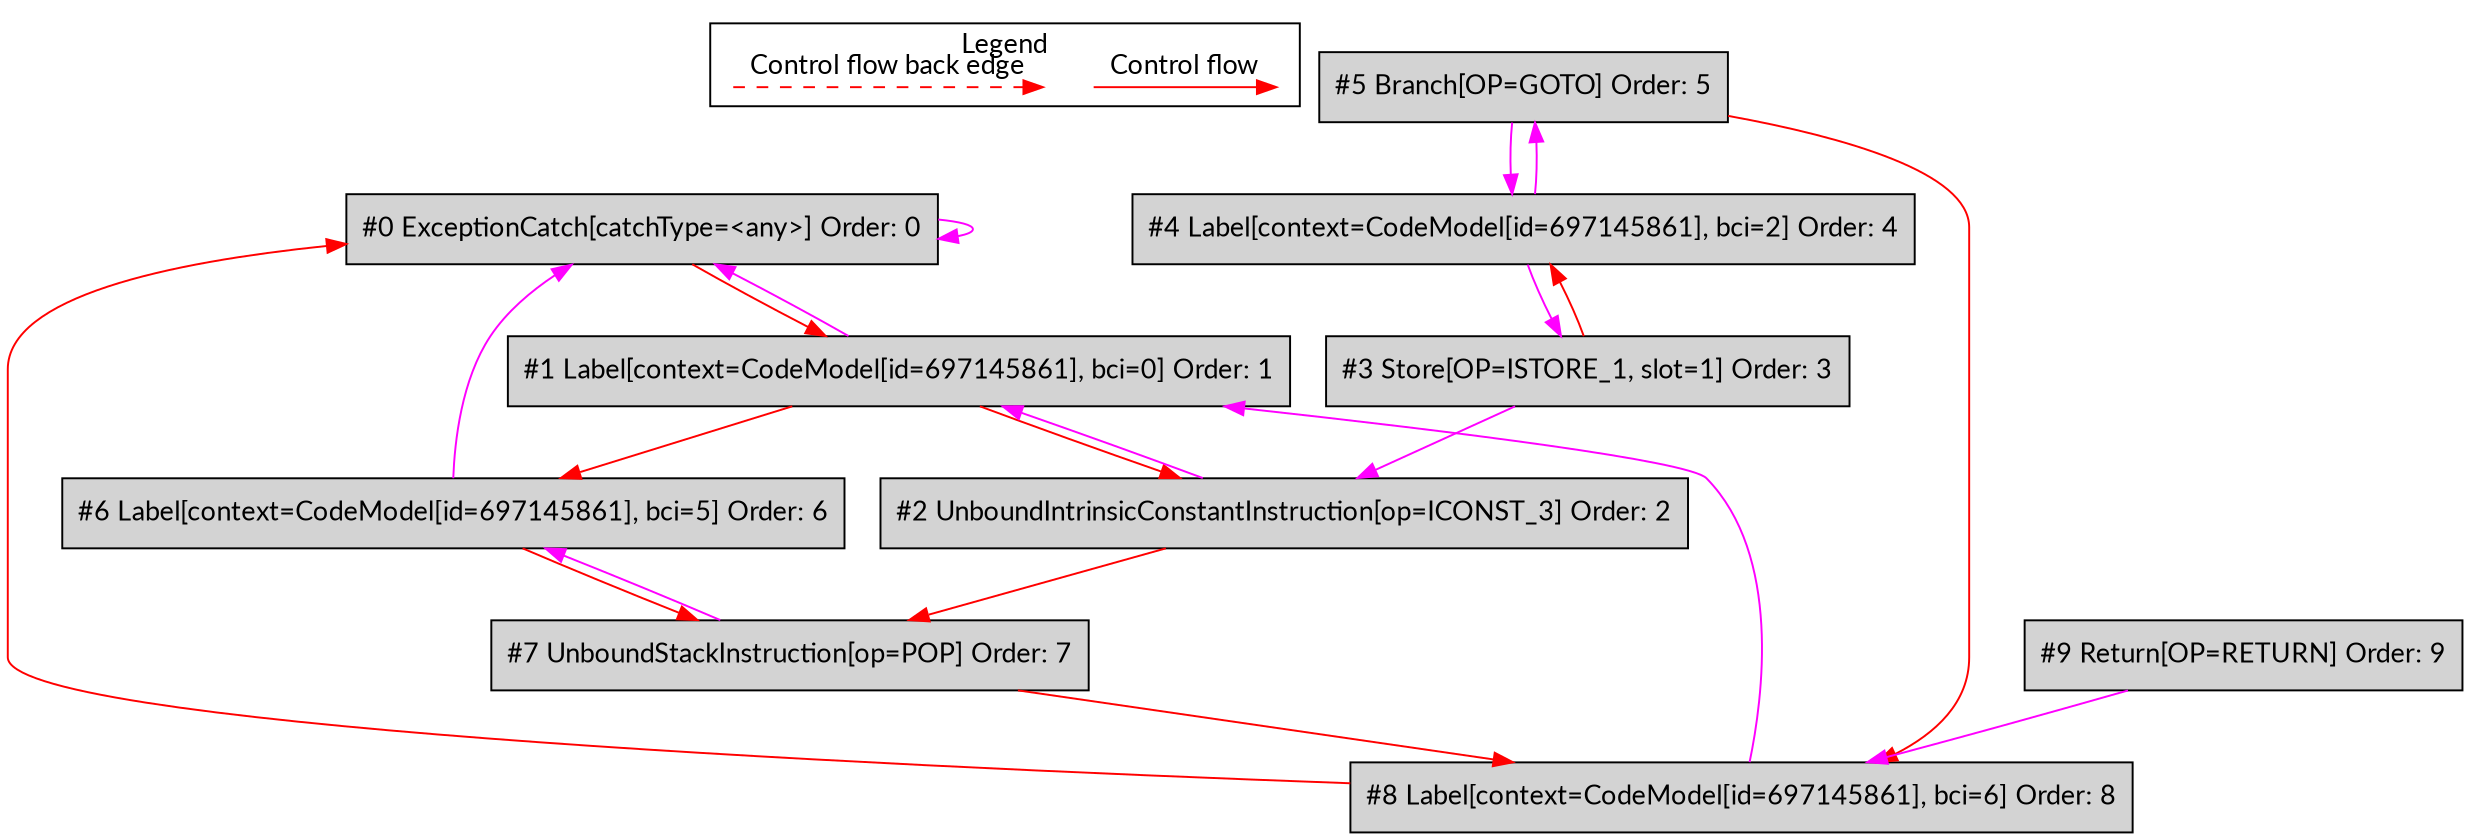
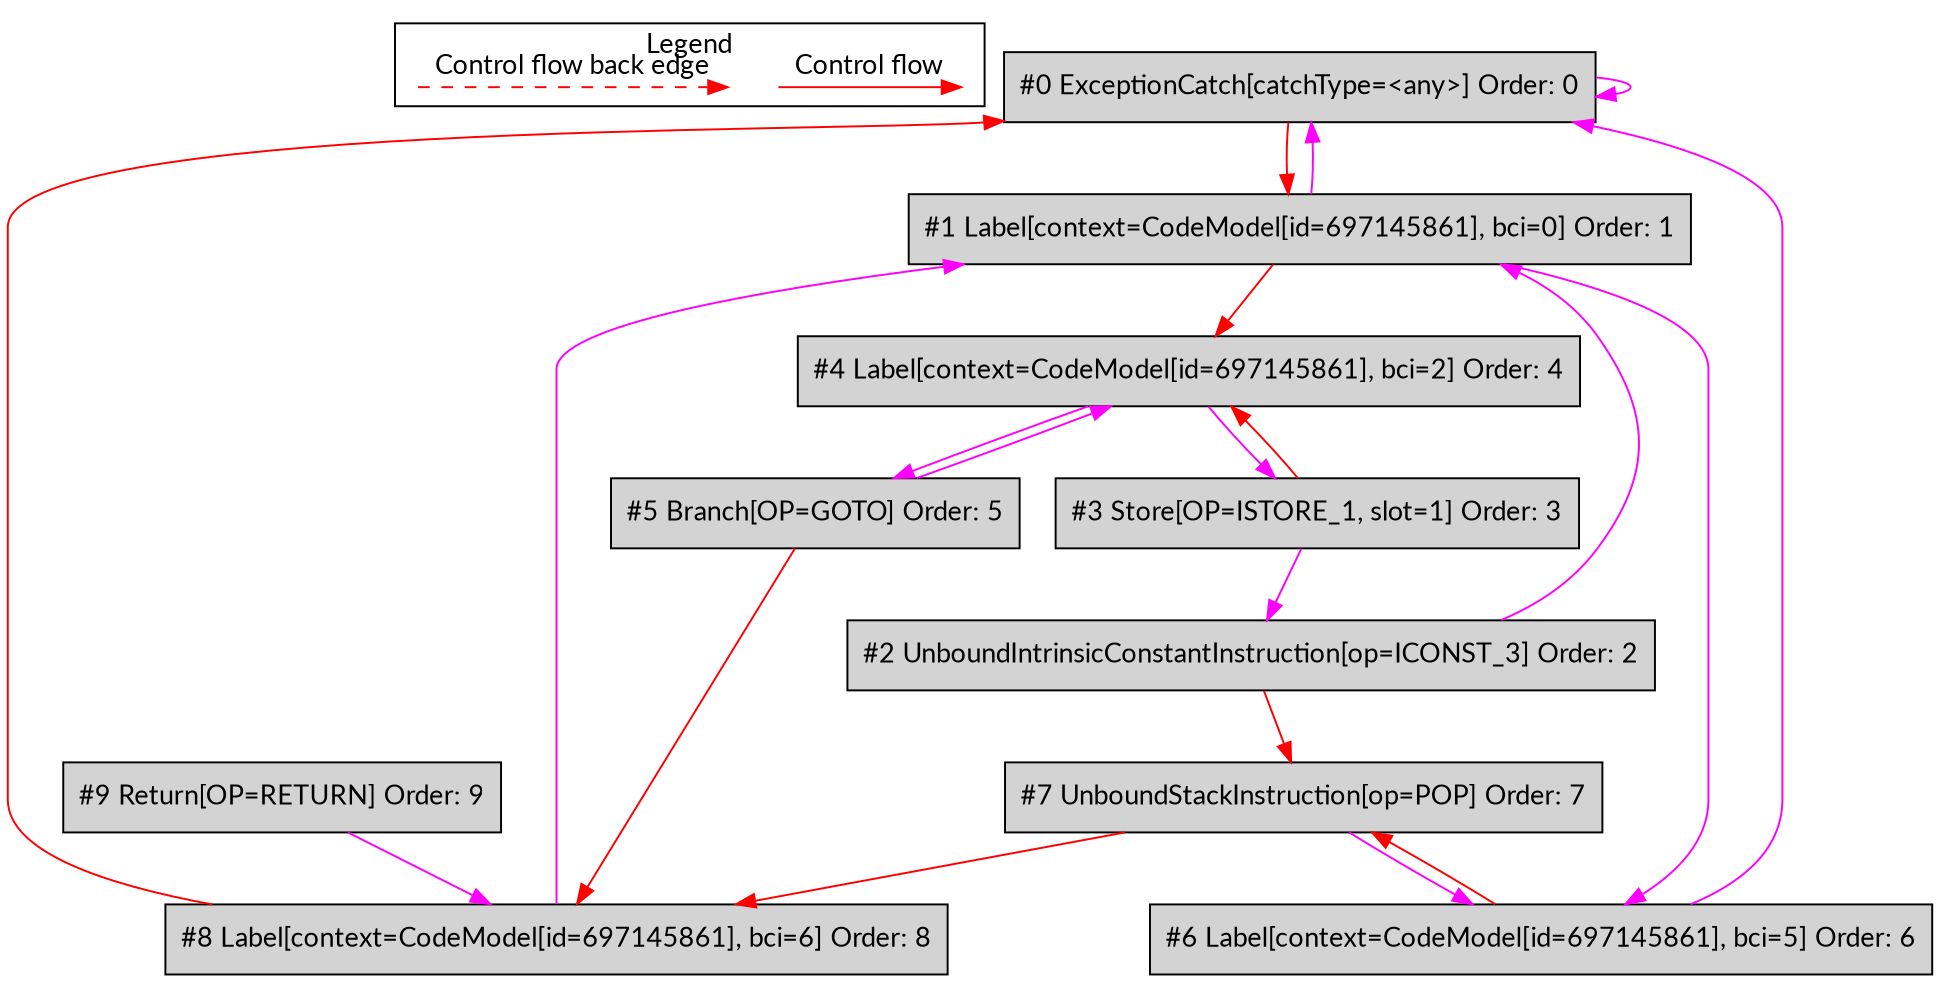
(686, 439) -> (1708, 524)
(1070, 439) -> (1250, 293)
